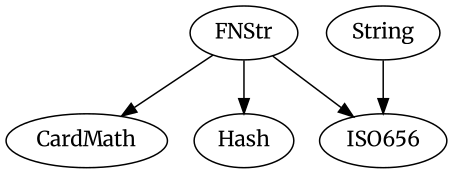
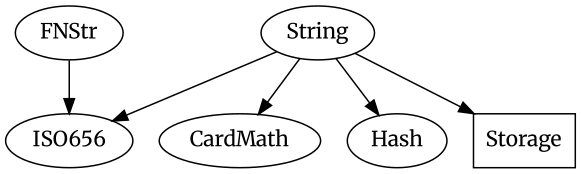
(244, 79) -> (353, 81)
(174, 81) -> (284, 80)
none -> (524, 141)
